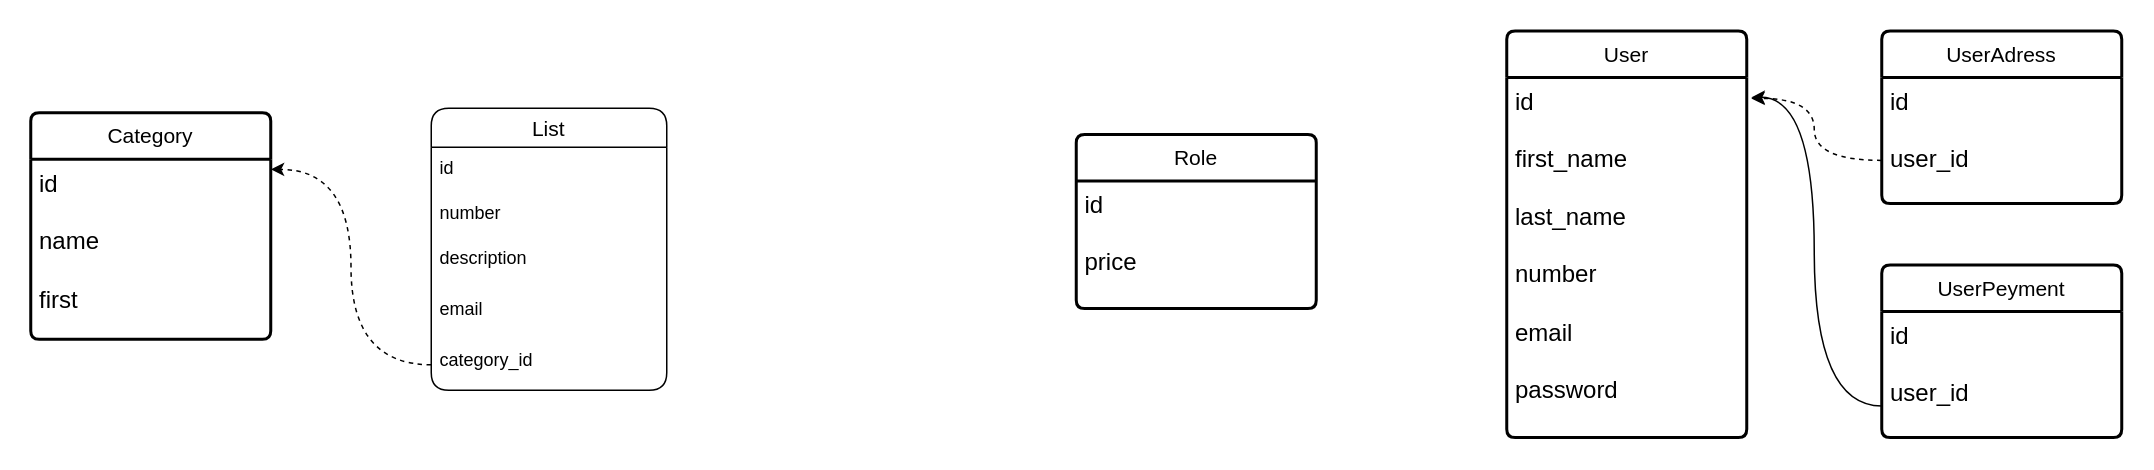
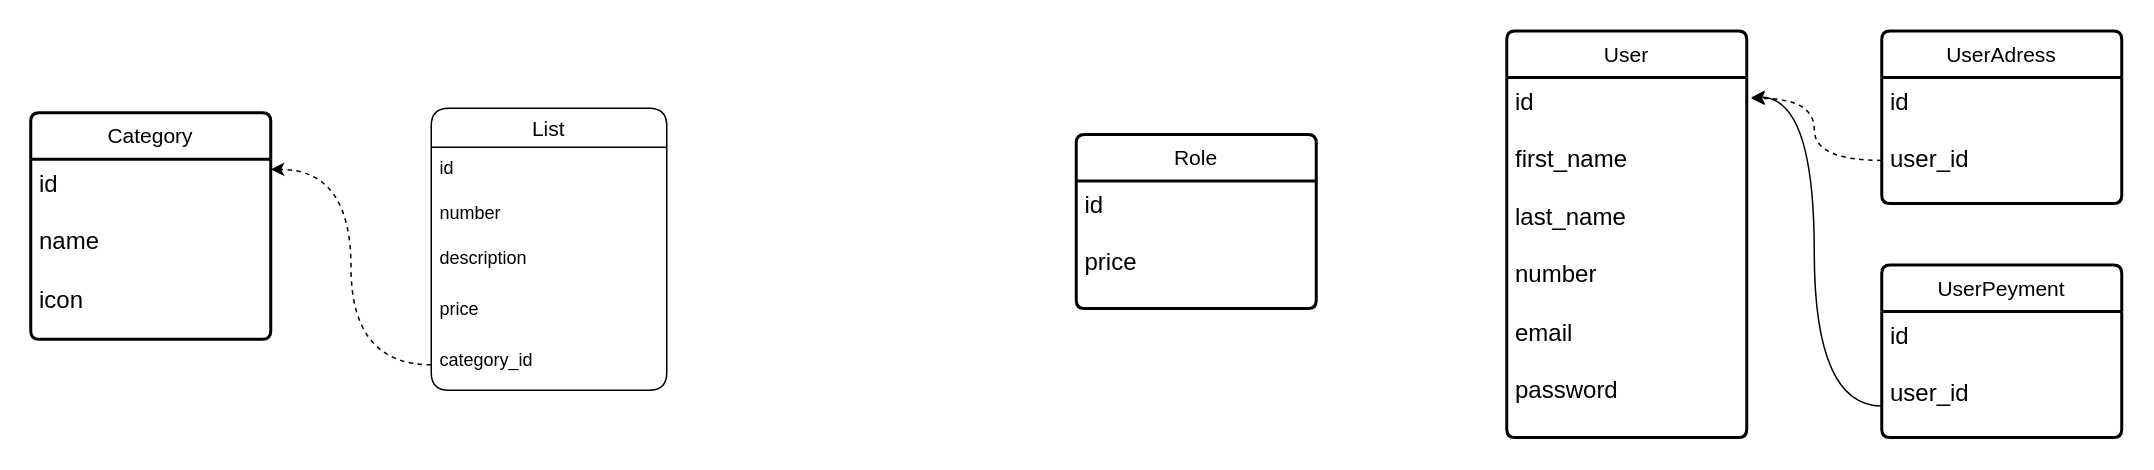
(63, 203) -> (60, 203)
(461, 310) -> (463, 310)
